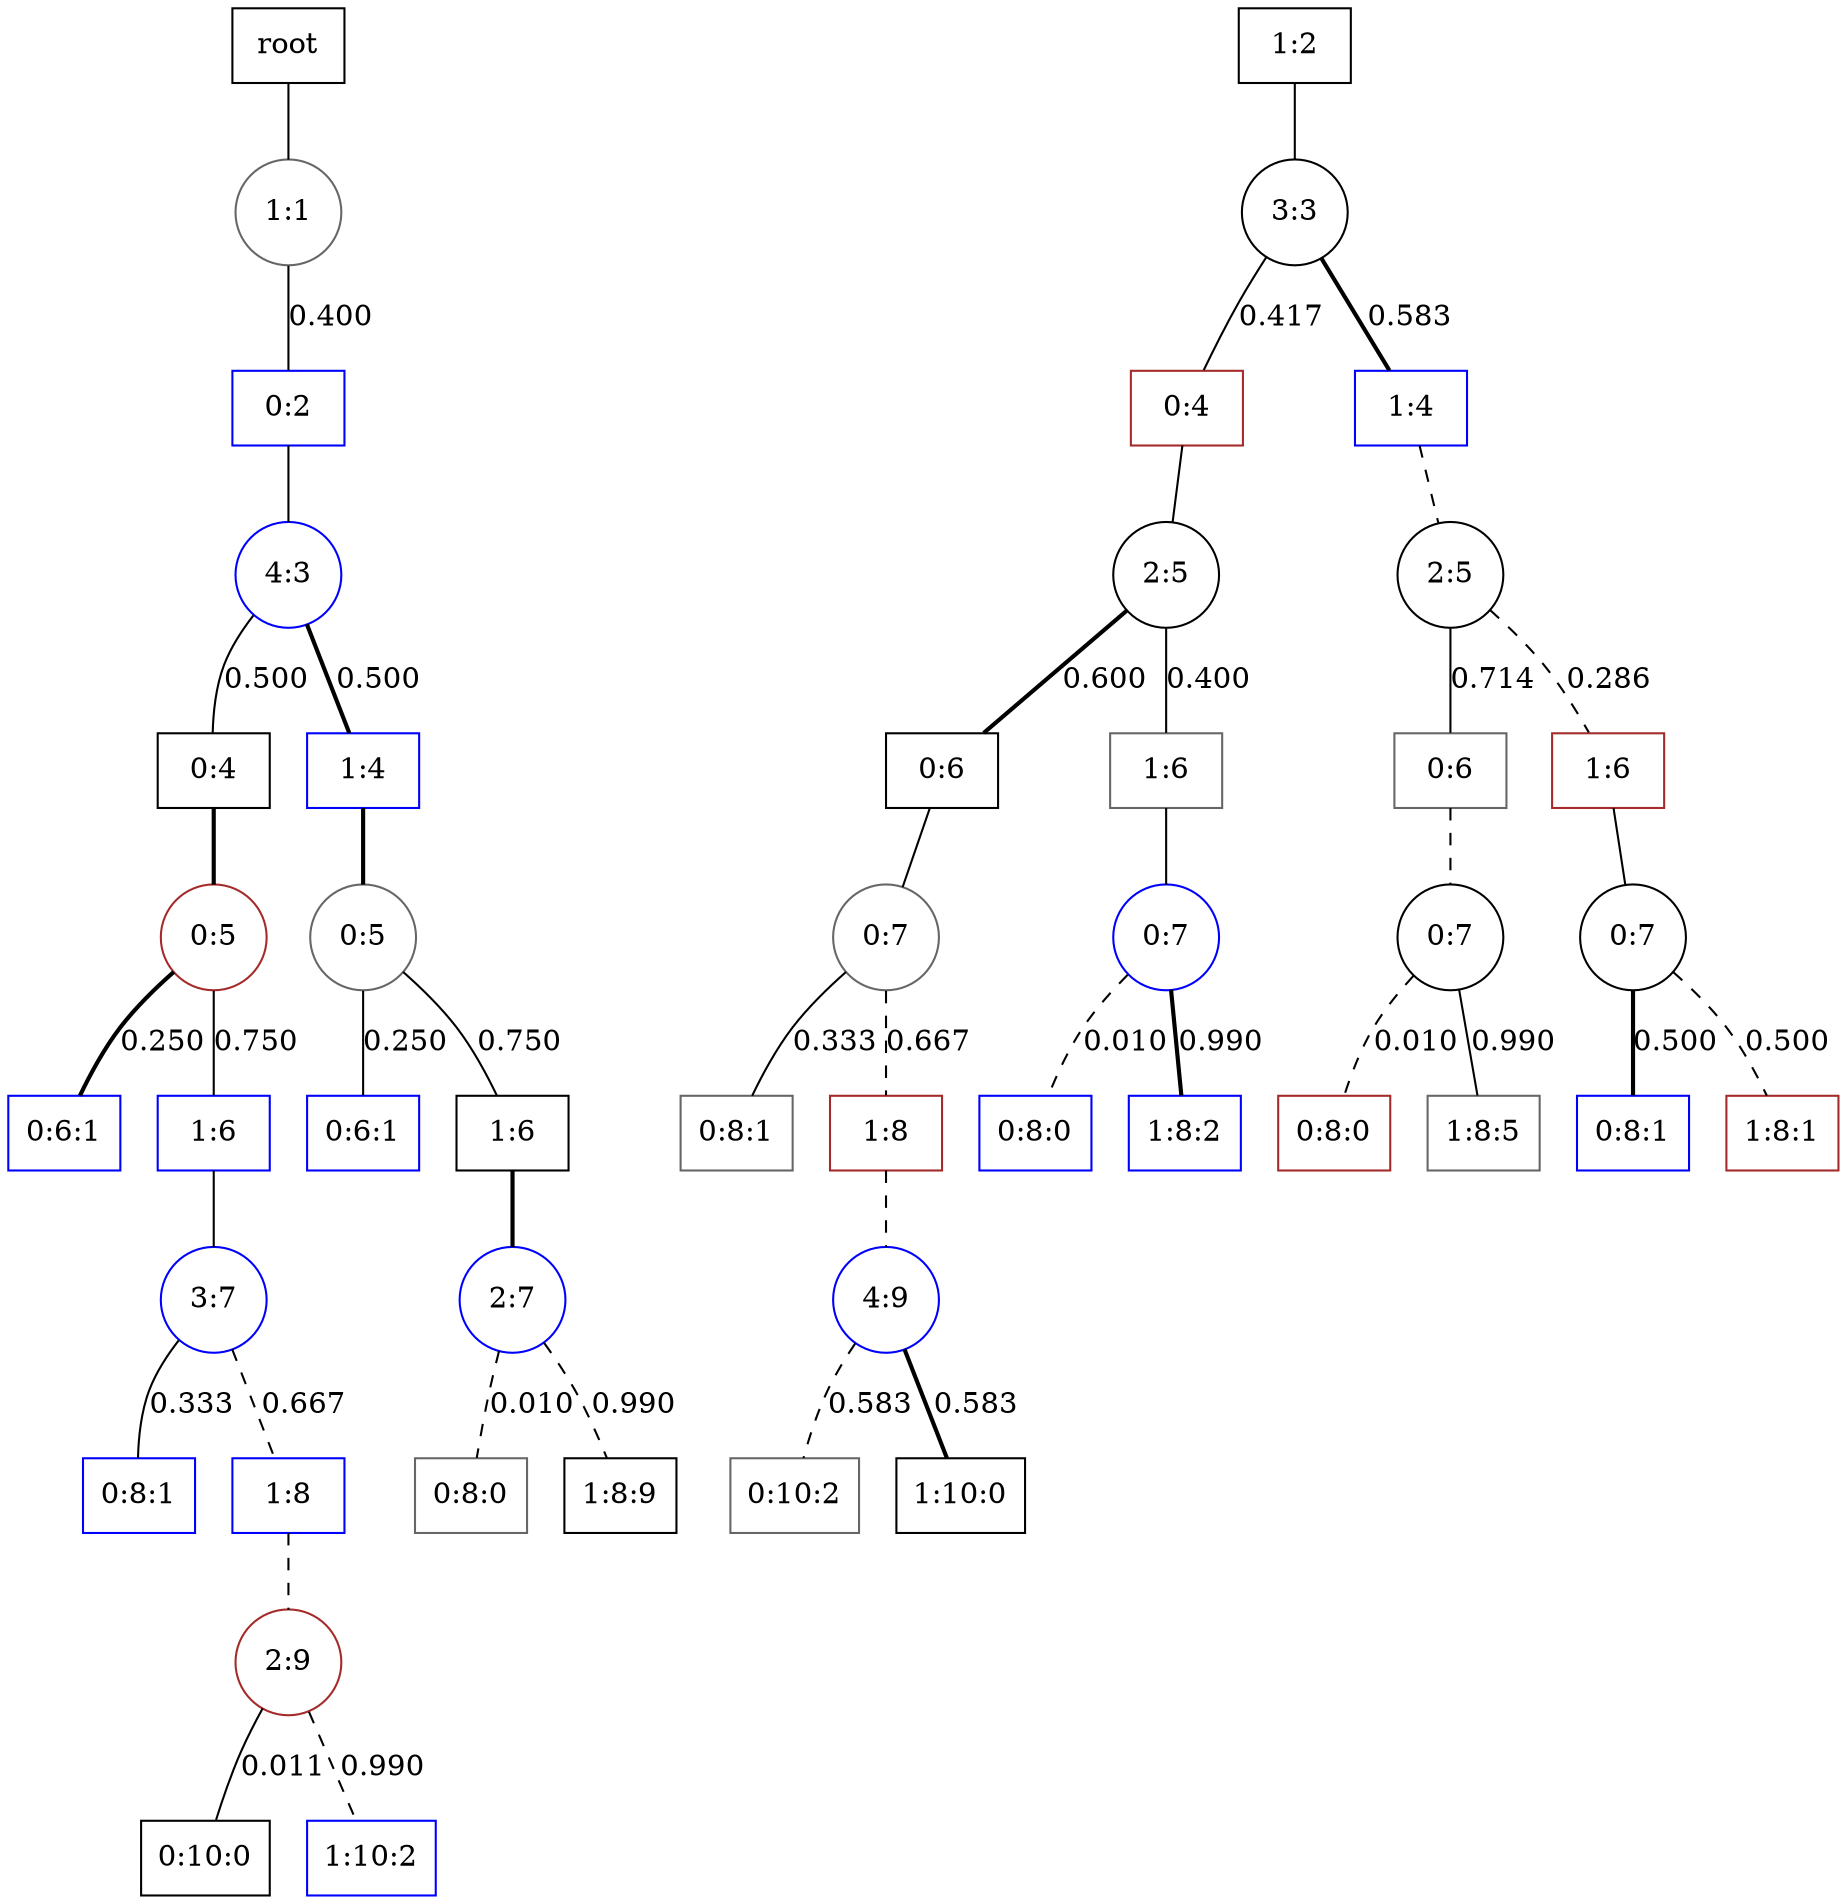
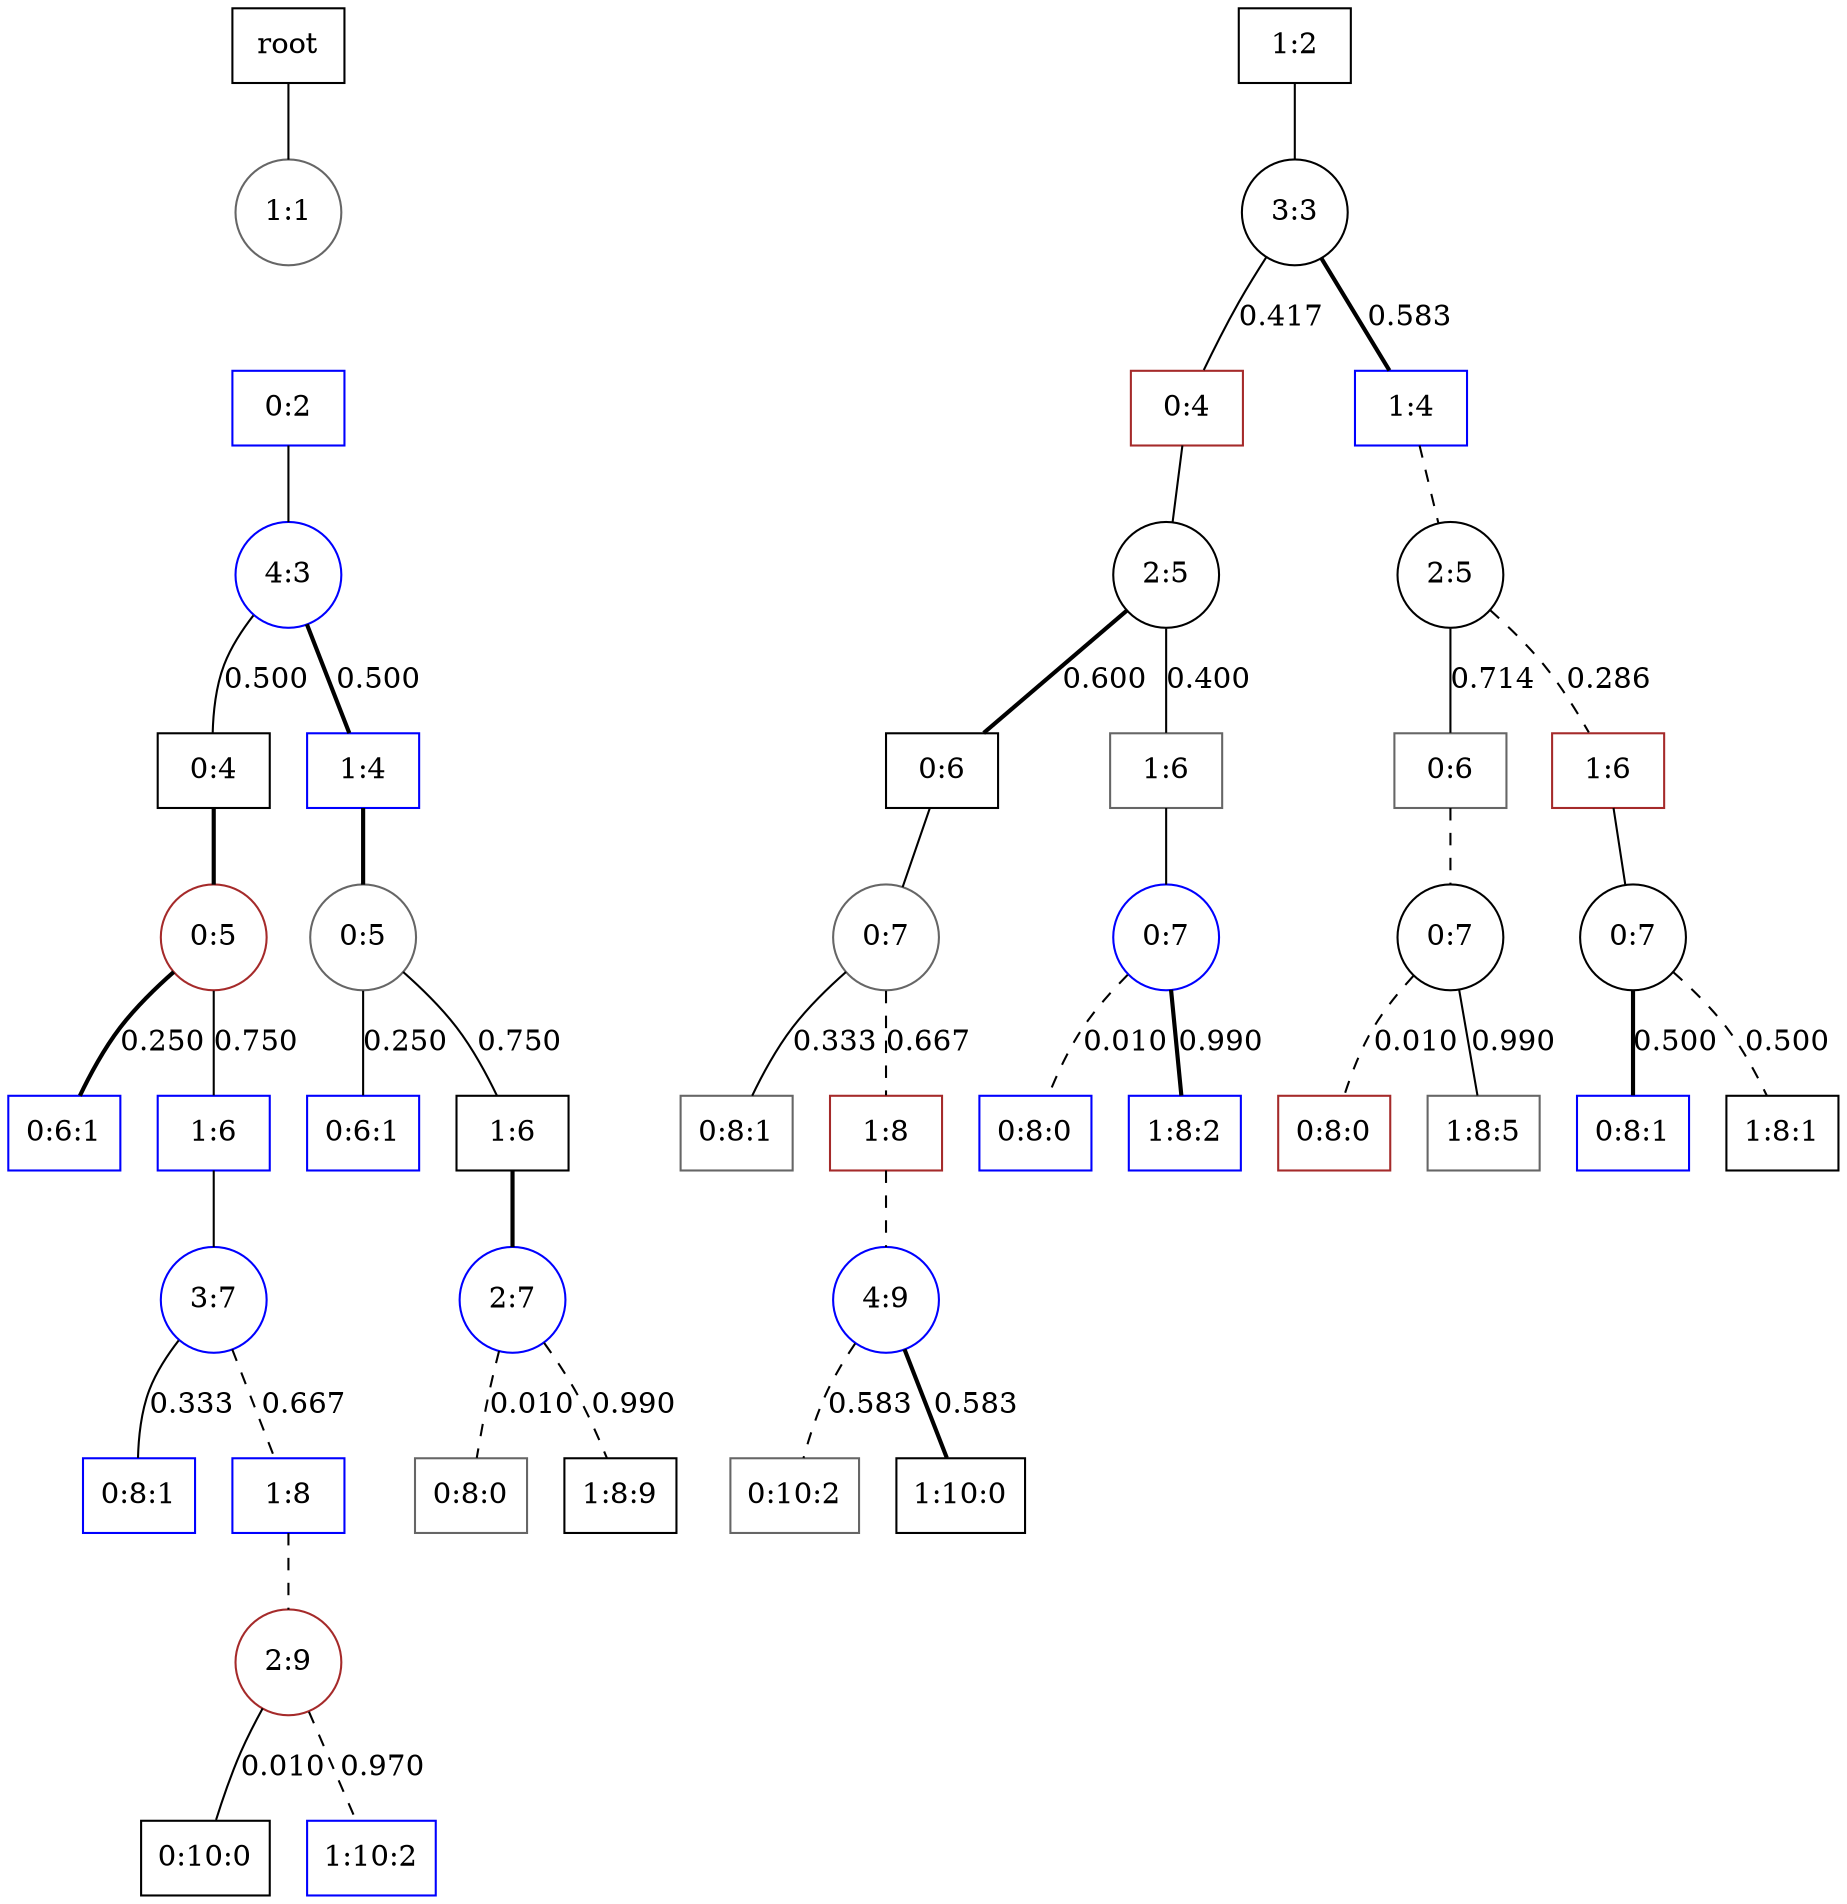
(288, 318) -> none
(1782, 1133) -> (1782, 1133)
(283, 1768) -> (283, 1768)
(383, 1768) -> (383, 1768)
